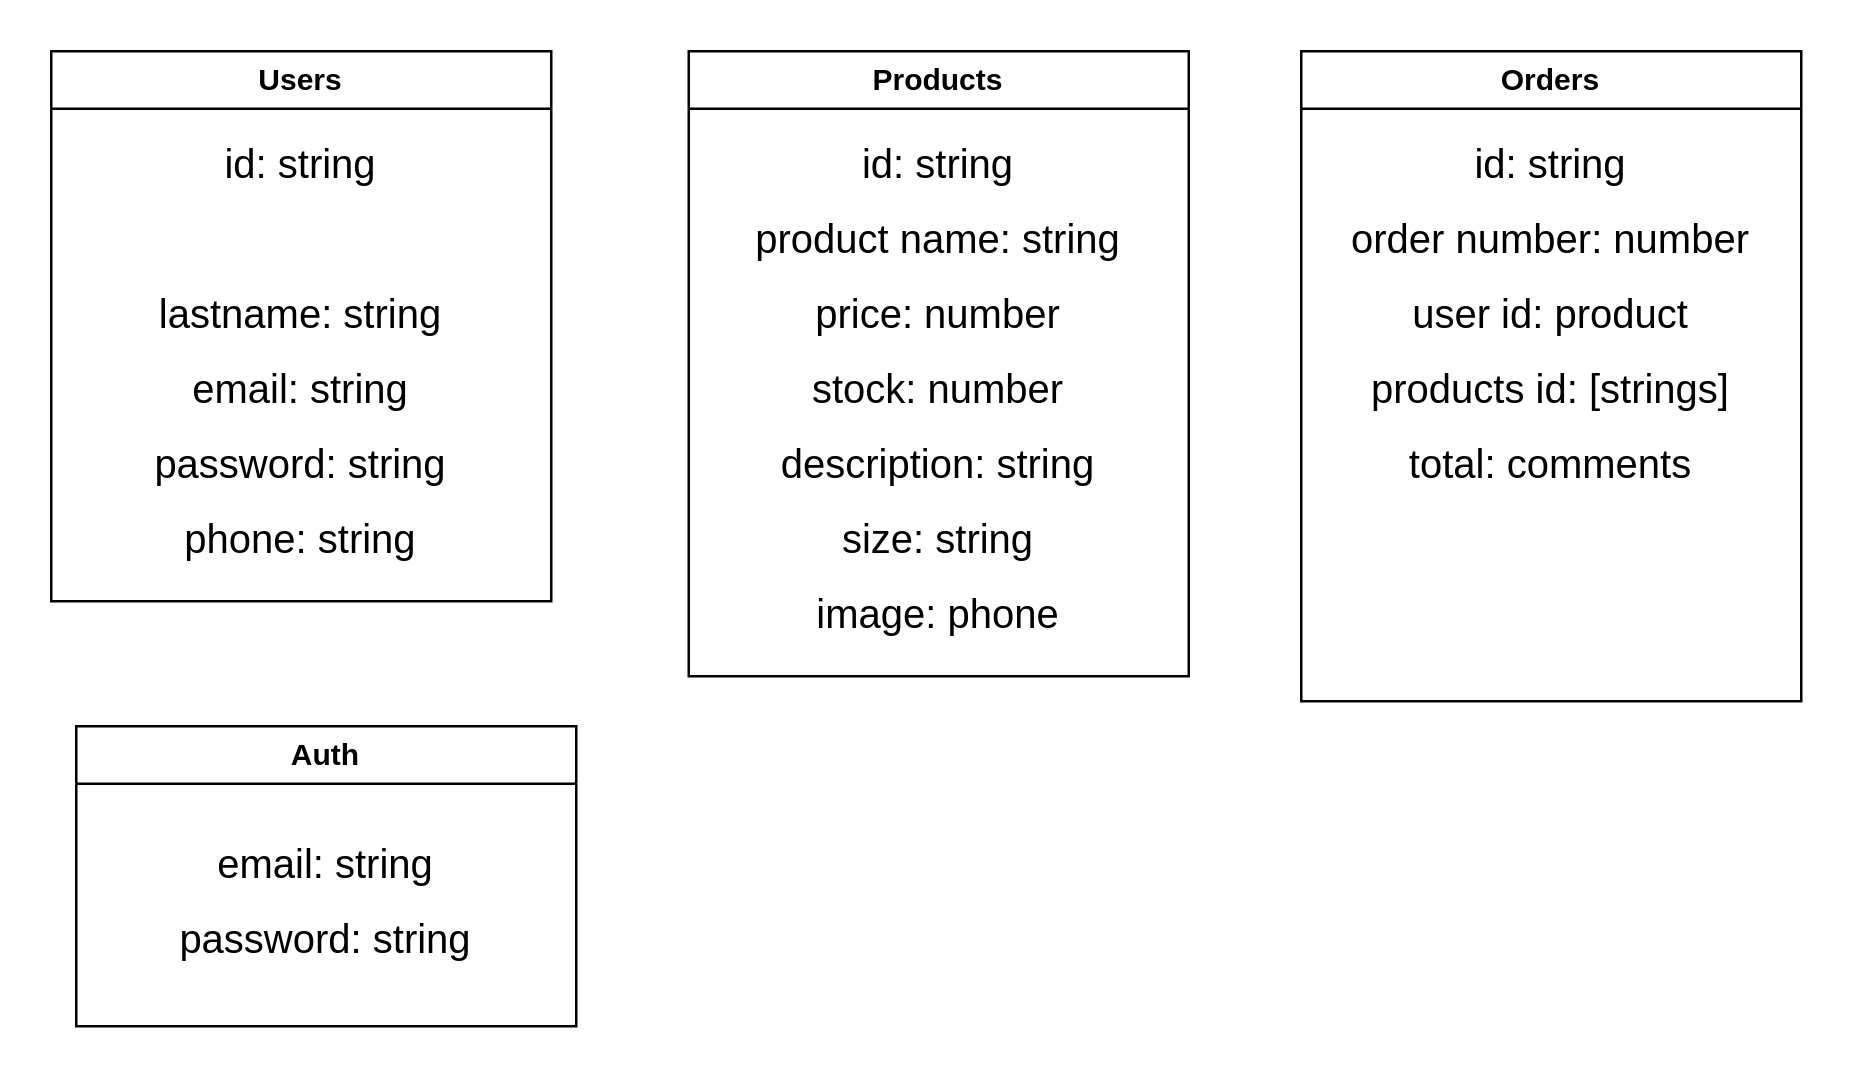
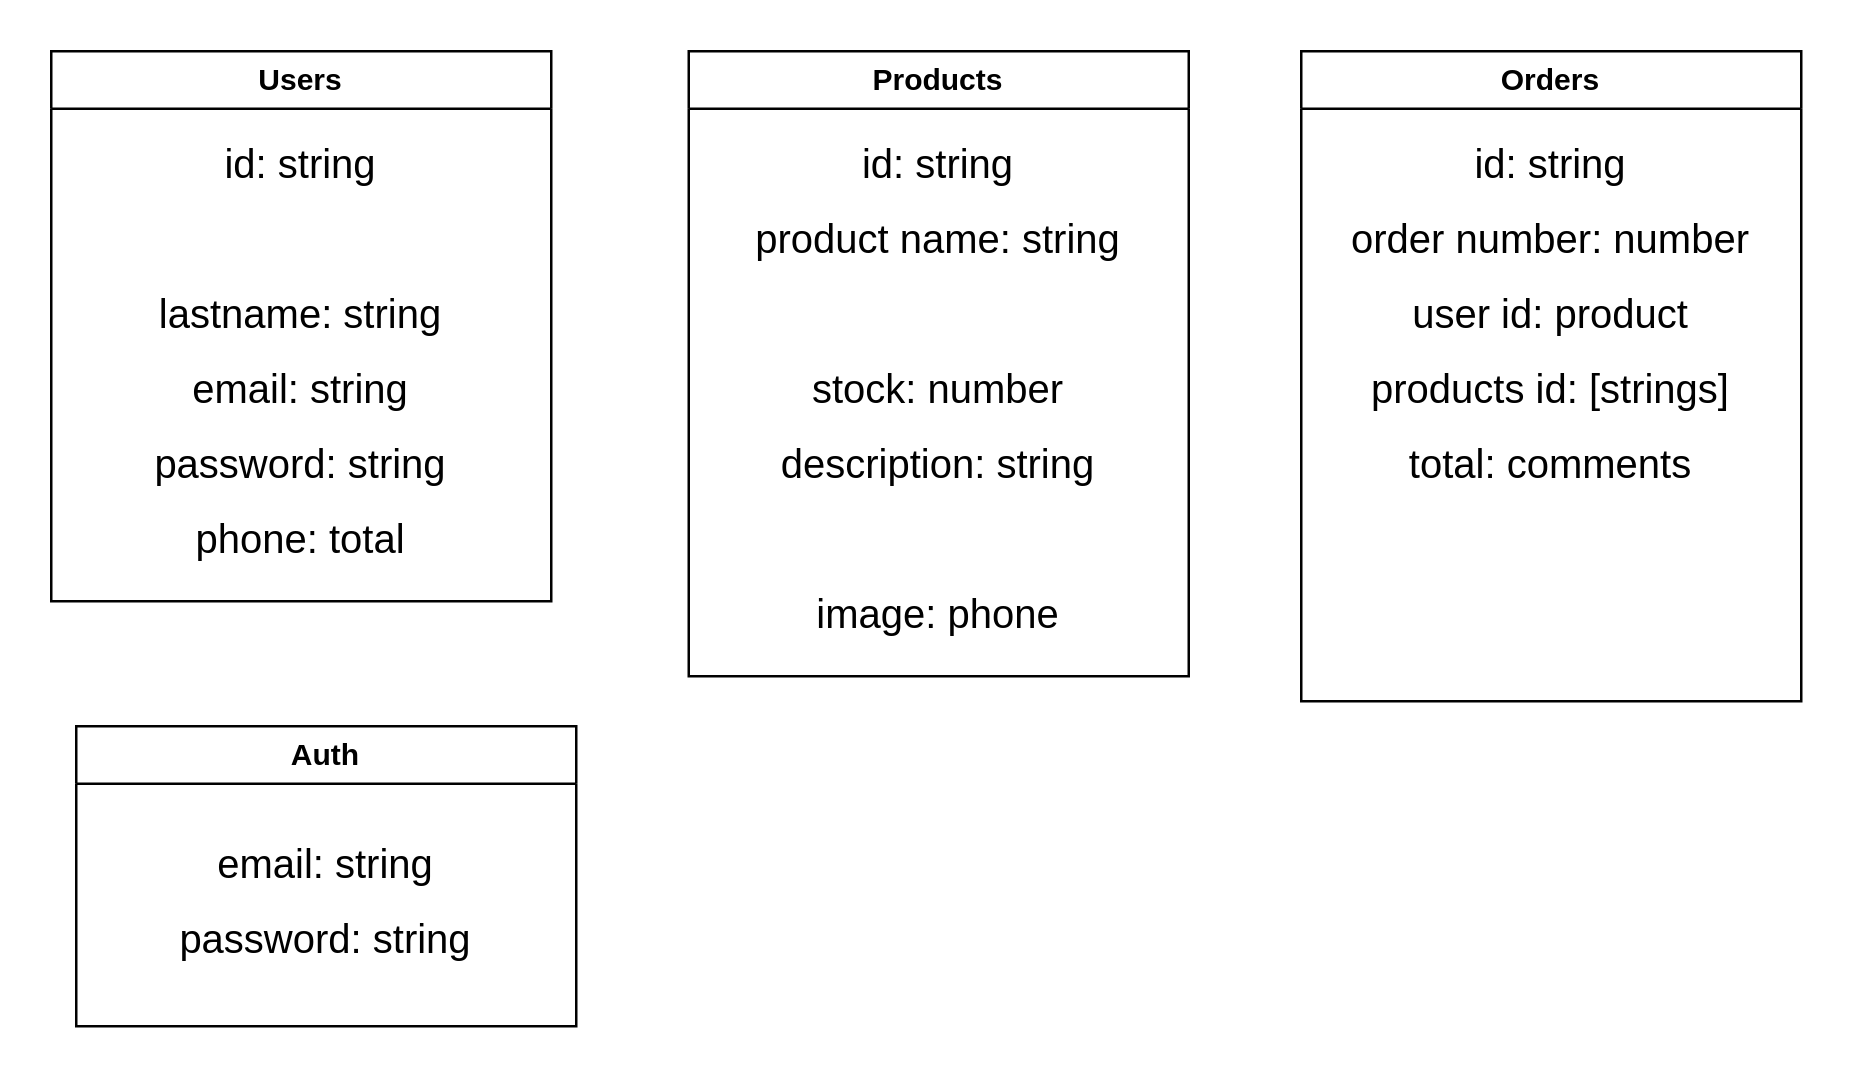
(939, 314) -> none
(301, 539) -> (301, 539)
(939, 539) -> none
